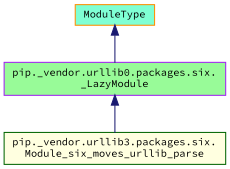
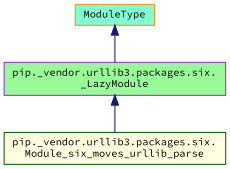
(115, 79) -> (115, 79)
